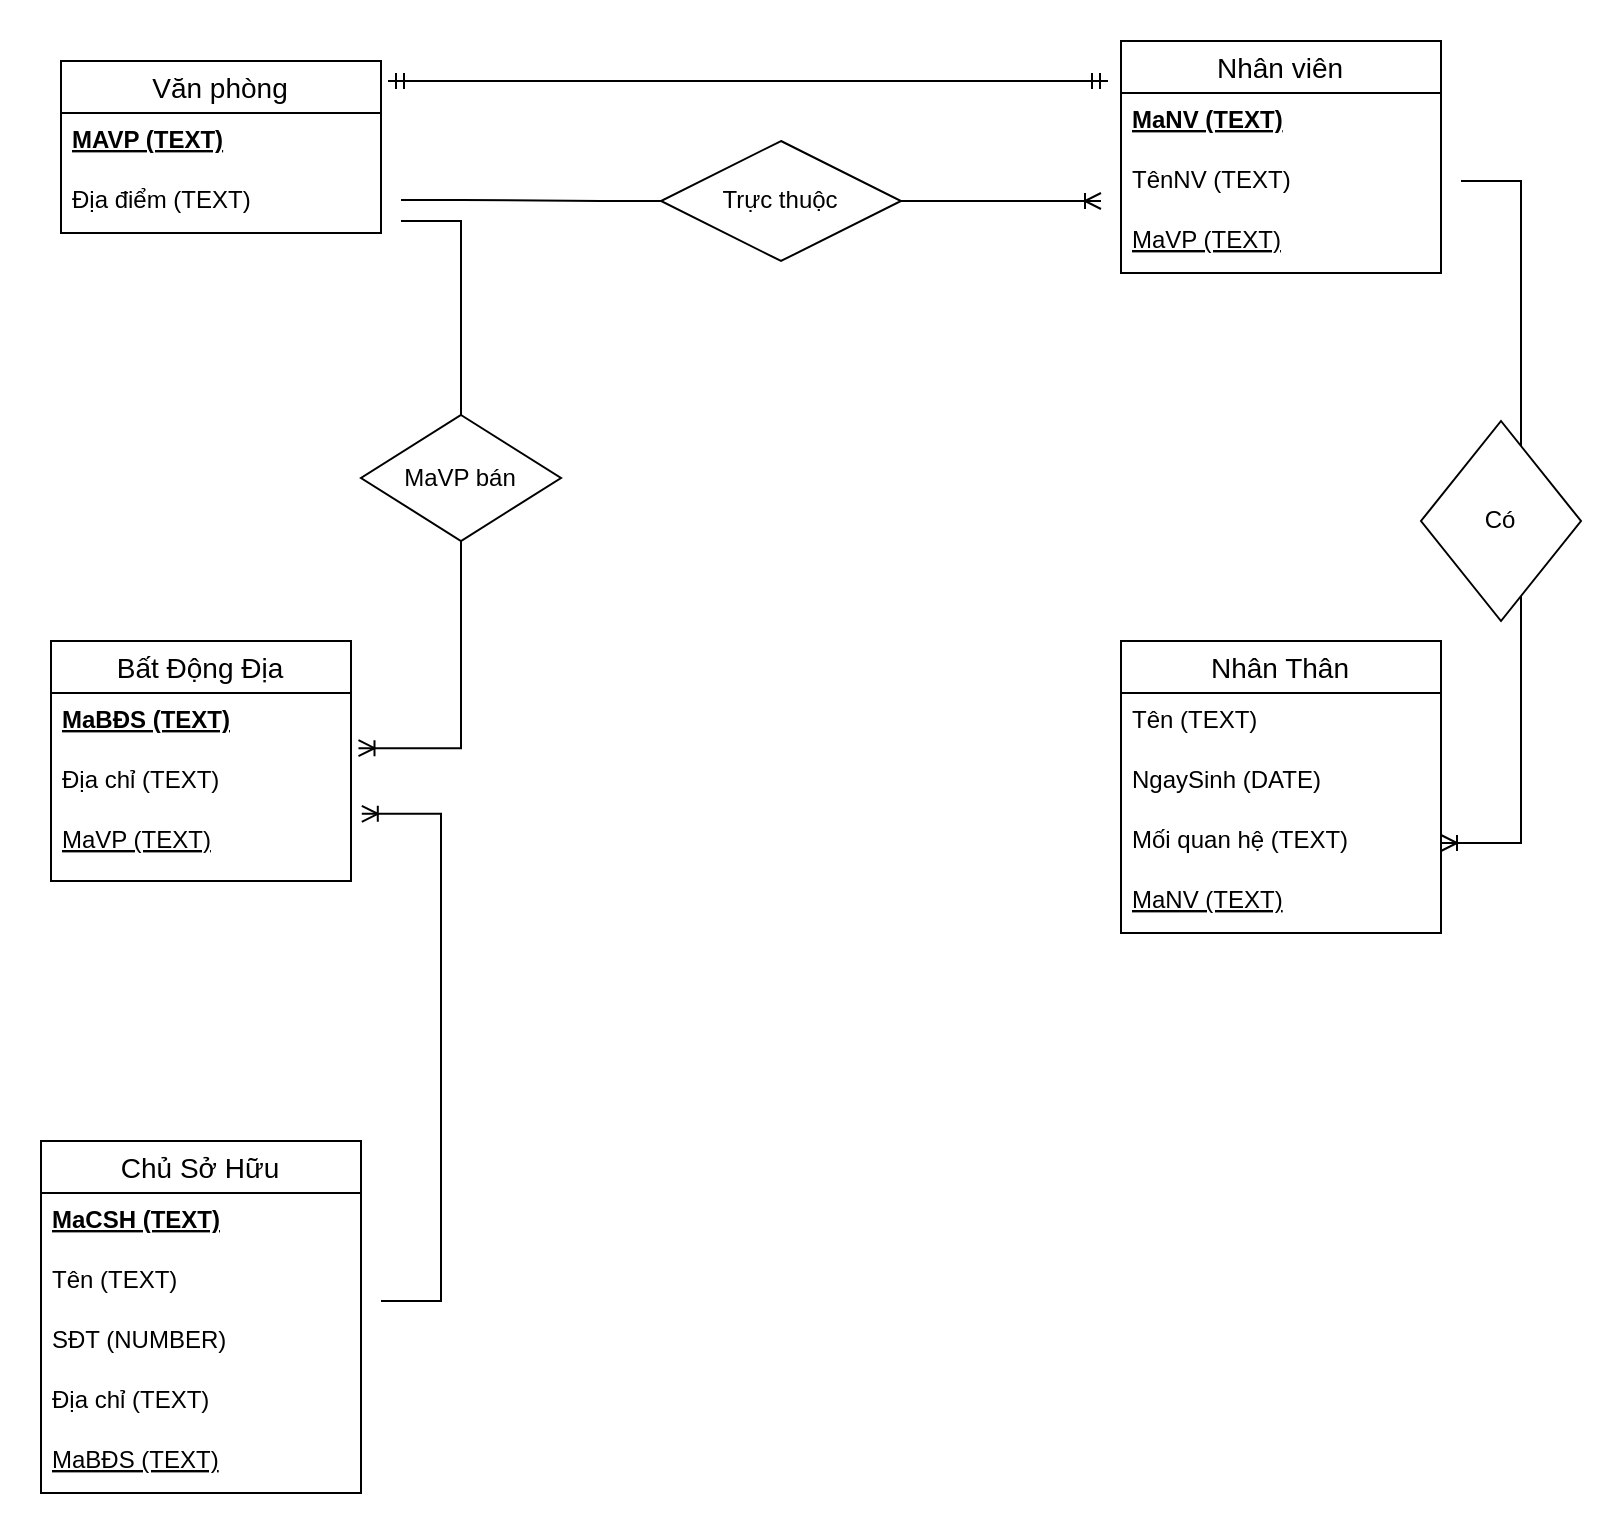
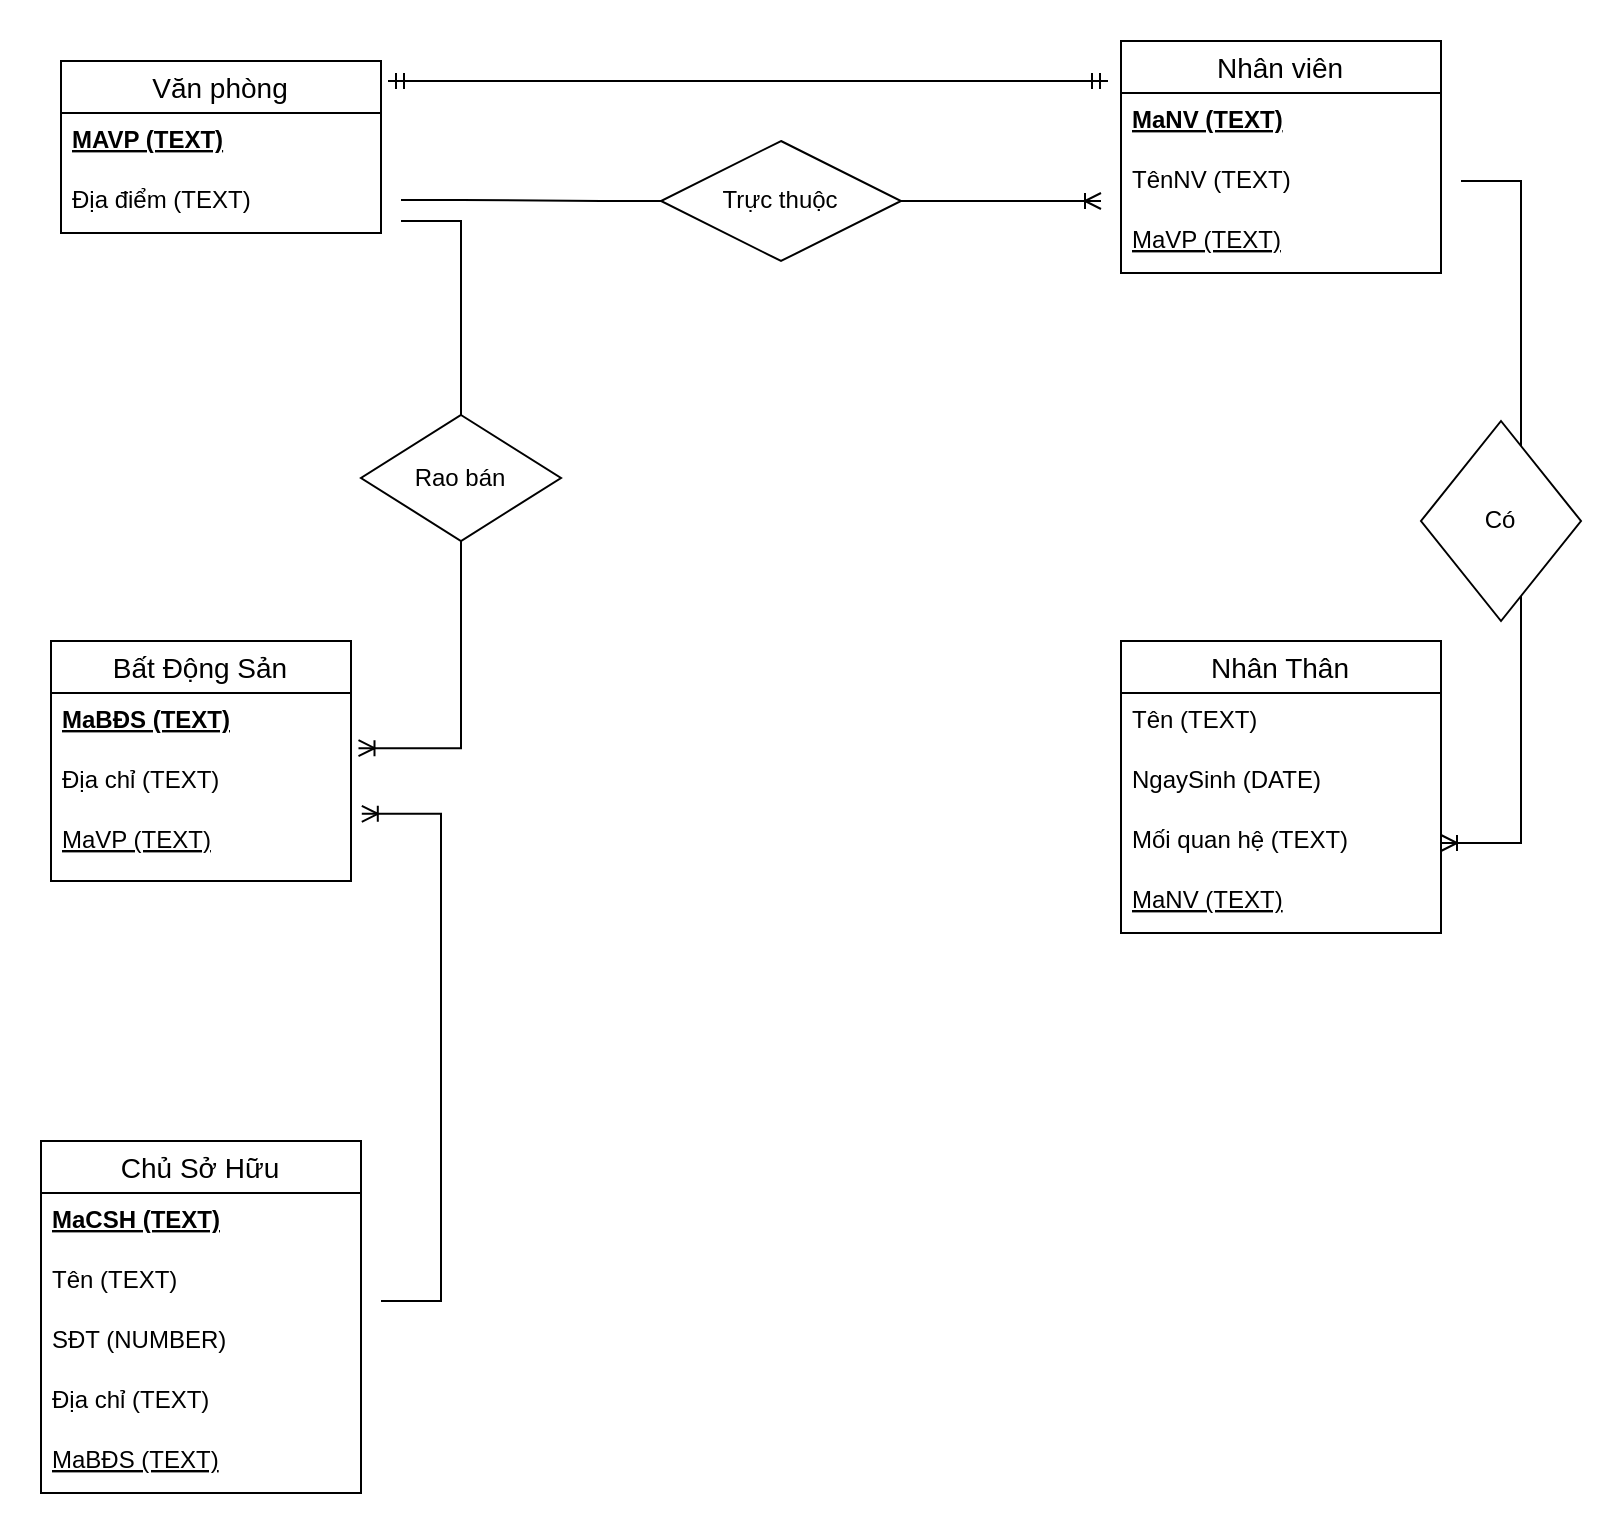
(461, 479) -> (461, 479)
(200, 669) -> (200, 669)
